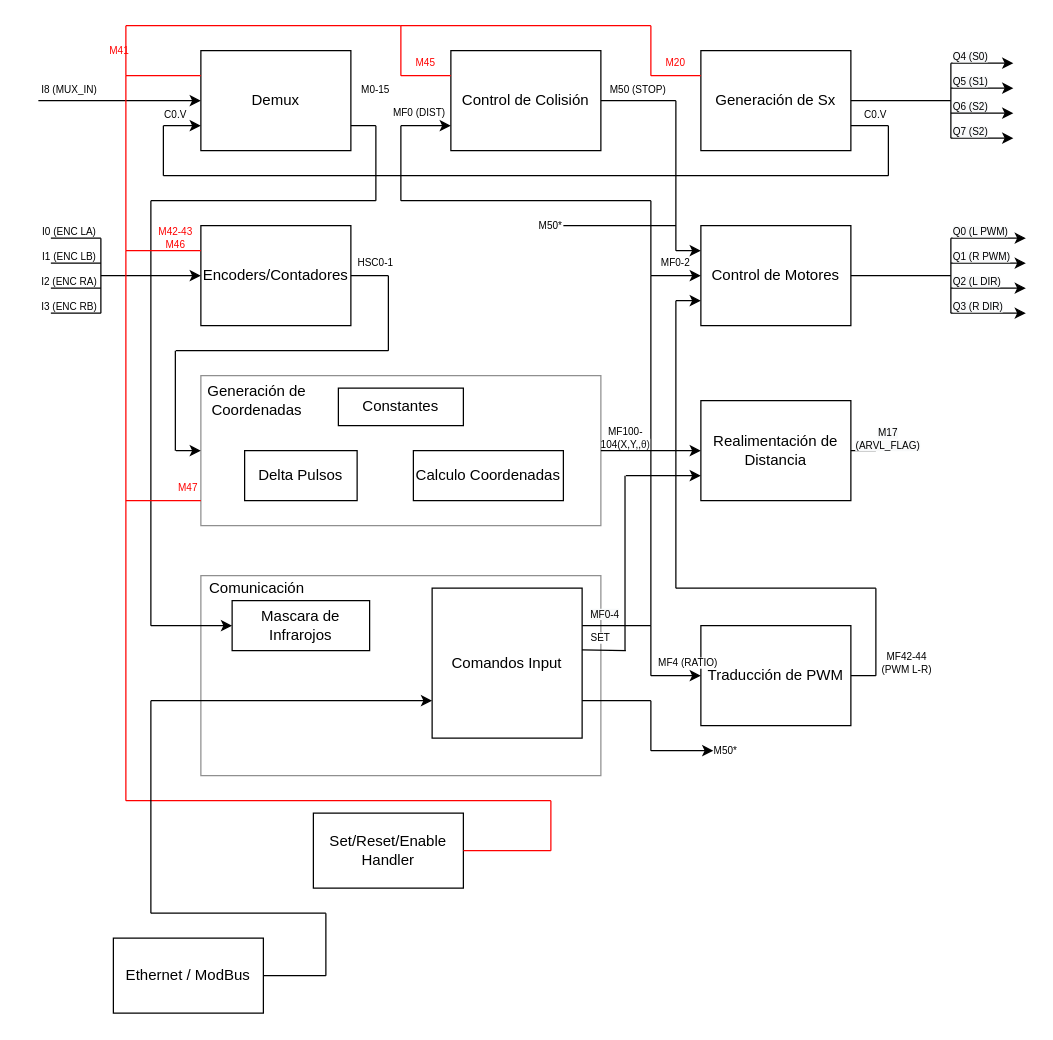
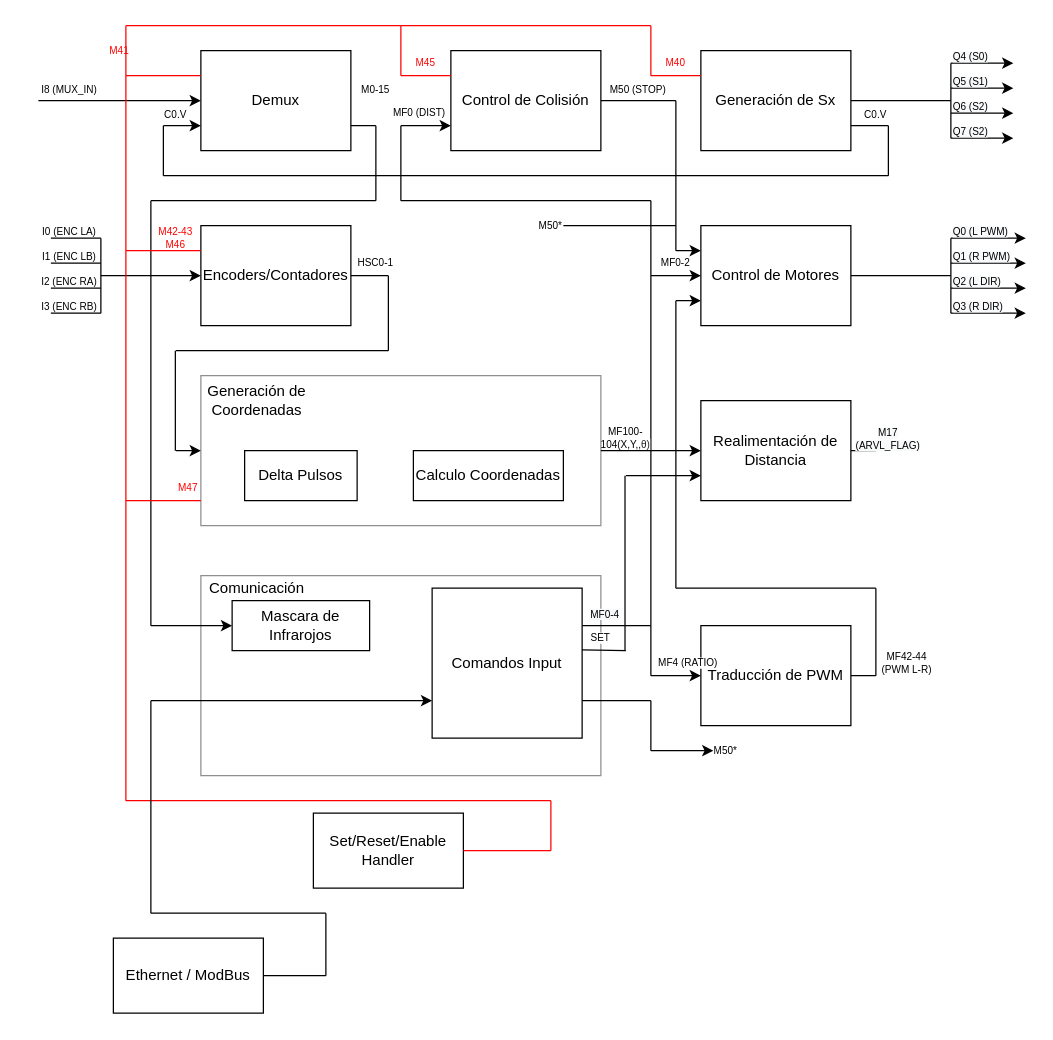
(676, 63) -> (676, 63)
(401, 407) -> none
